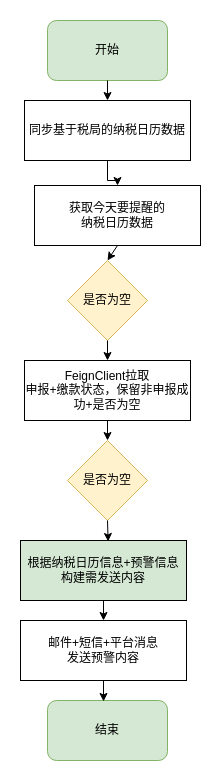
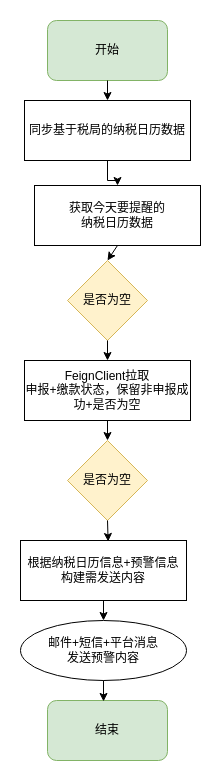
(104, 571) -> (104, 571)
(104, 651) -> (104, 651)
